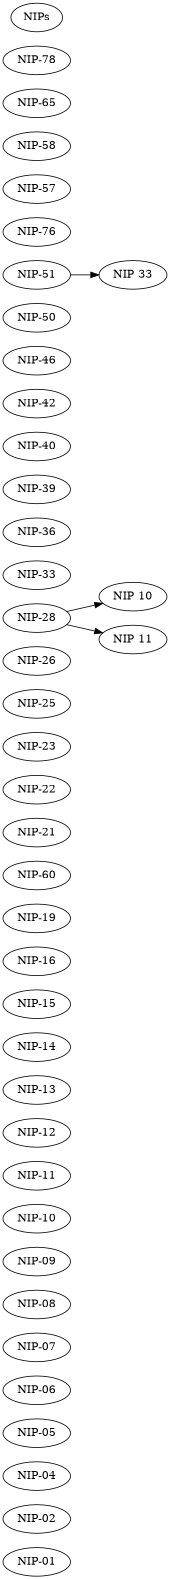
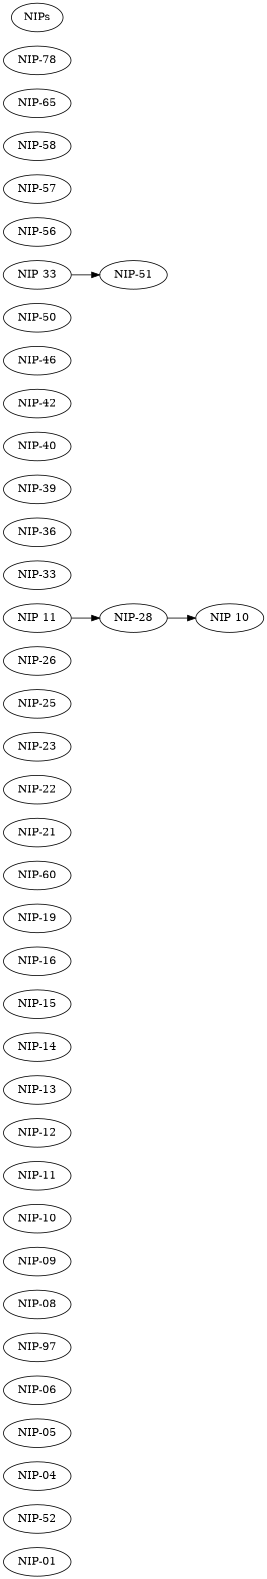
(37, 232) -> (37, 232)
(80, 275) -> (81, 275)
(81, 628) -> (81, 618)
(37, 1347) -> (37, 1347)
(37, 1519) -> (37, 1519)
